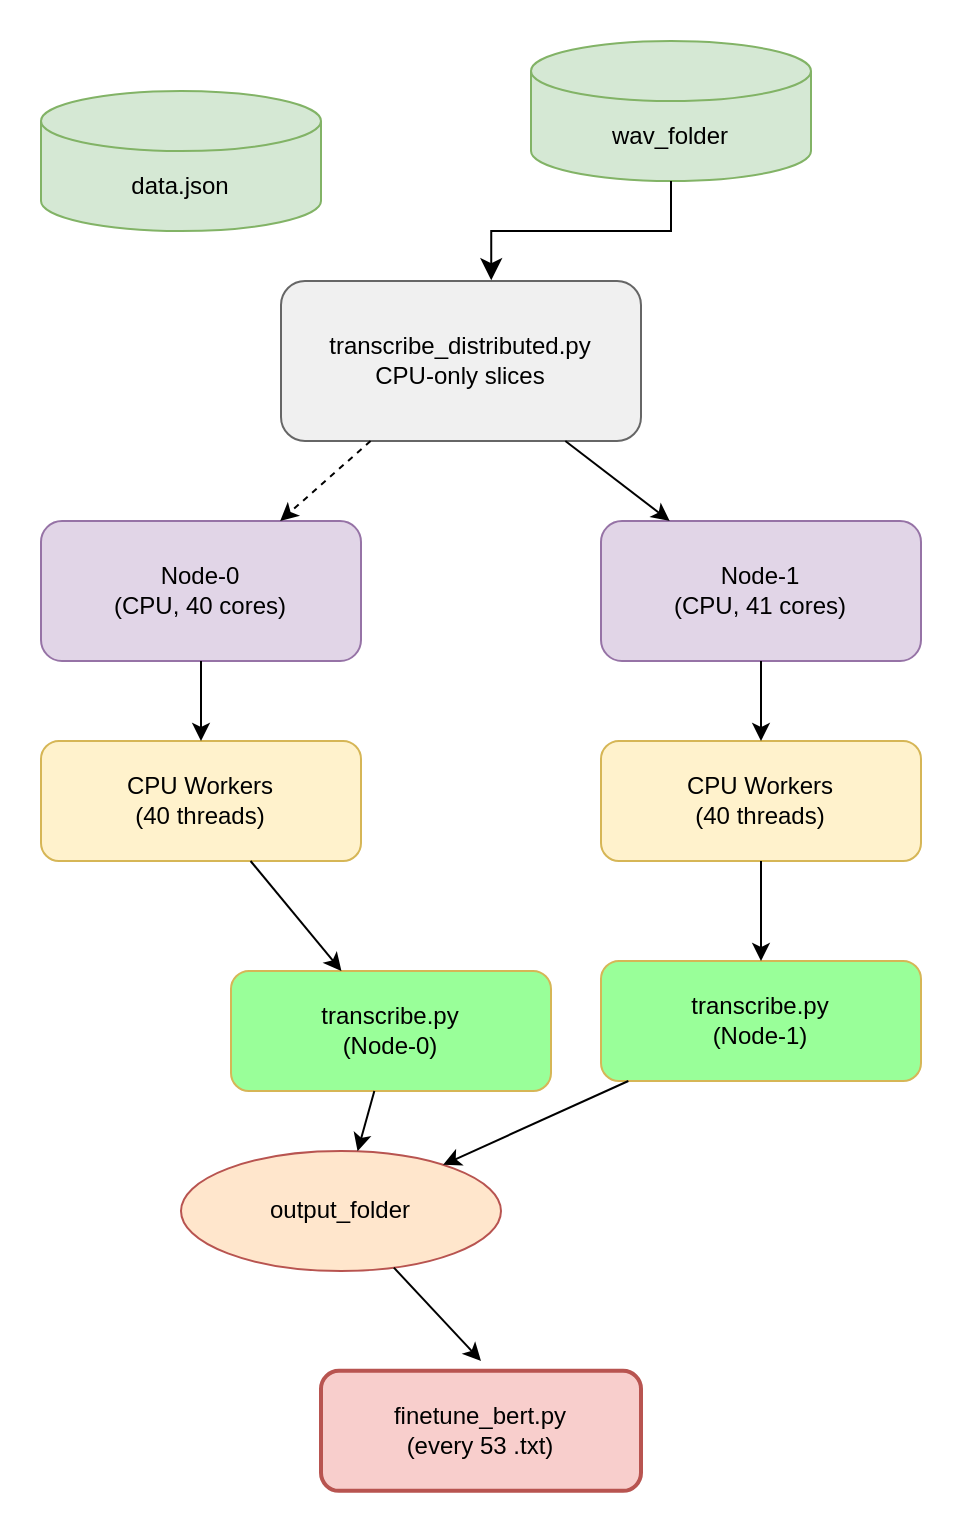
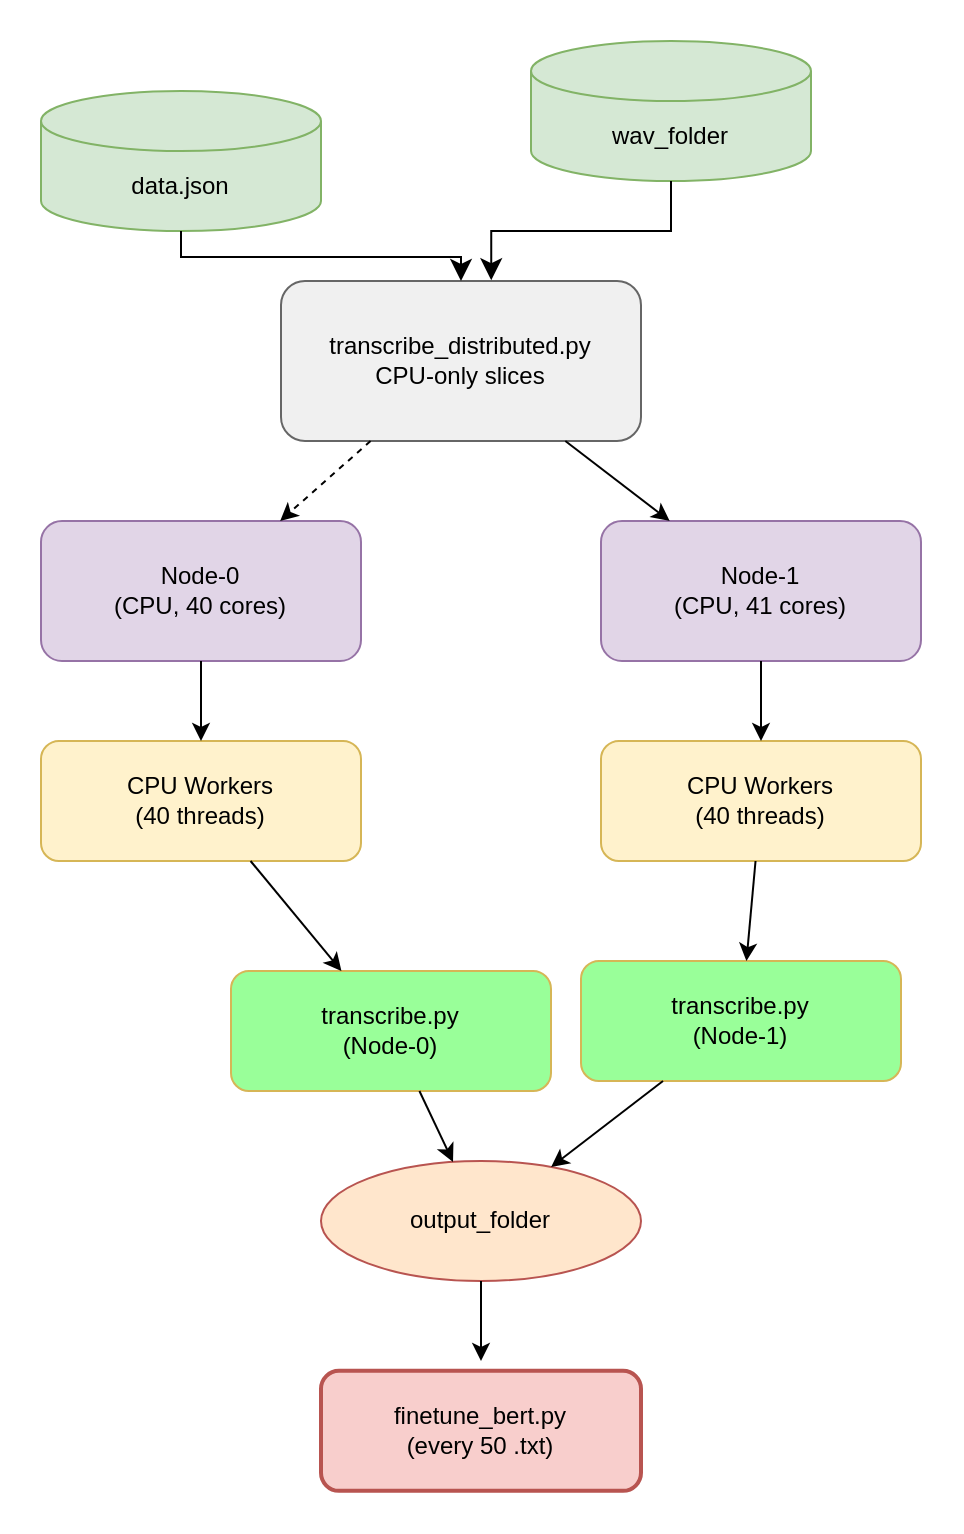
none -> (312, 257)
(761, 1021) -> (741, 1021)
(341, 1211) -> (481, 1221)
(481, 1431) -> (481, 1431)
